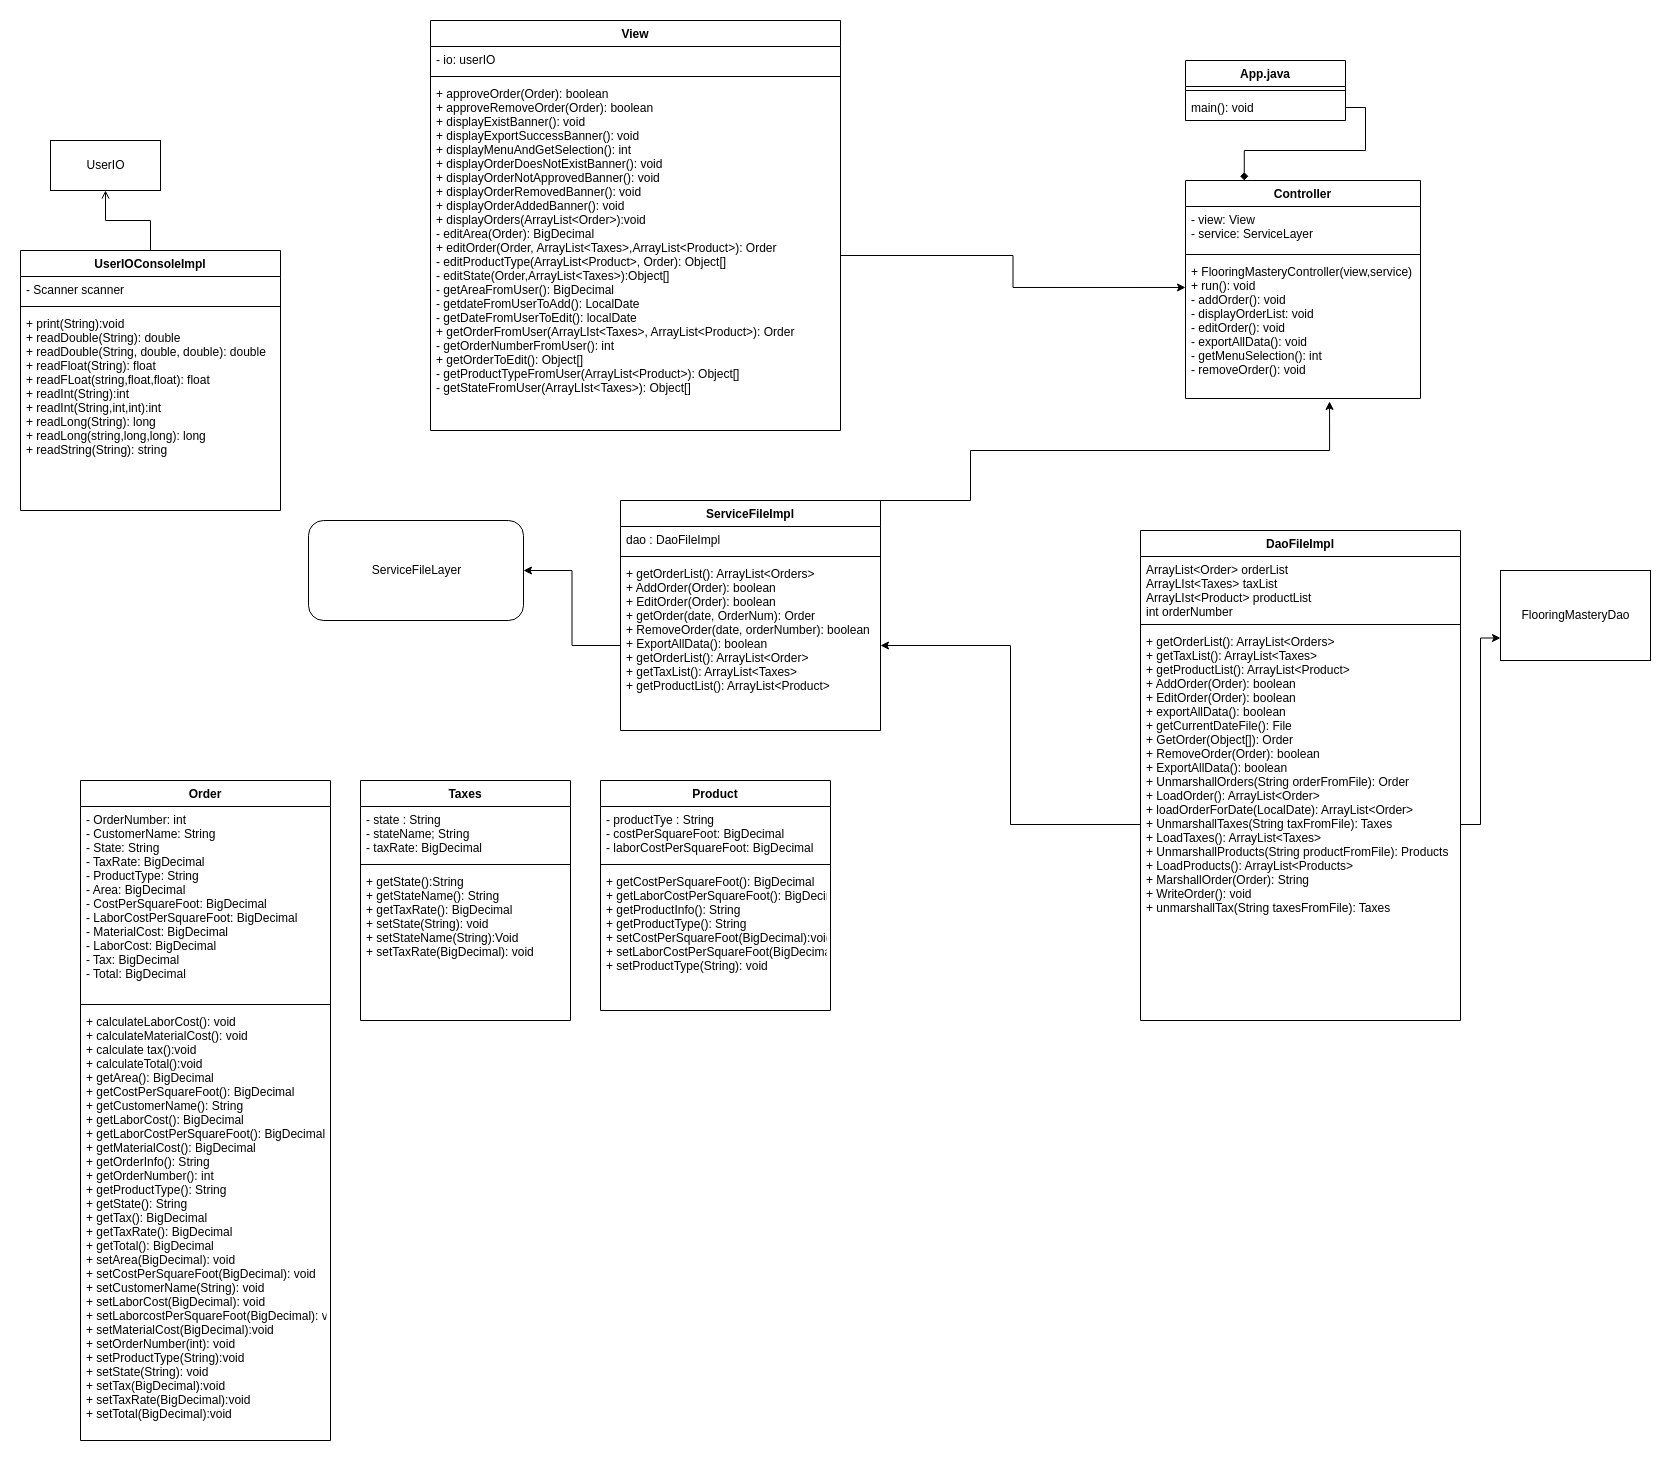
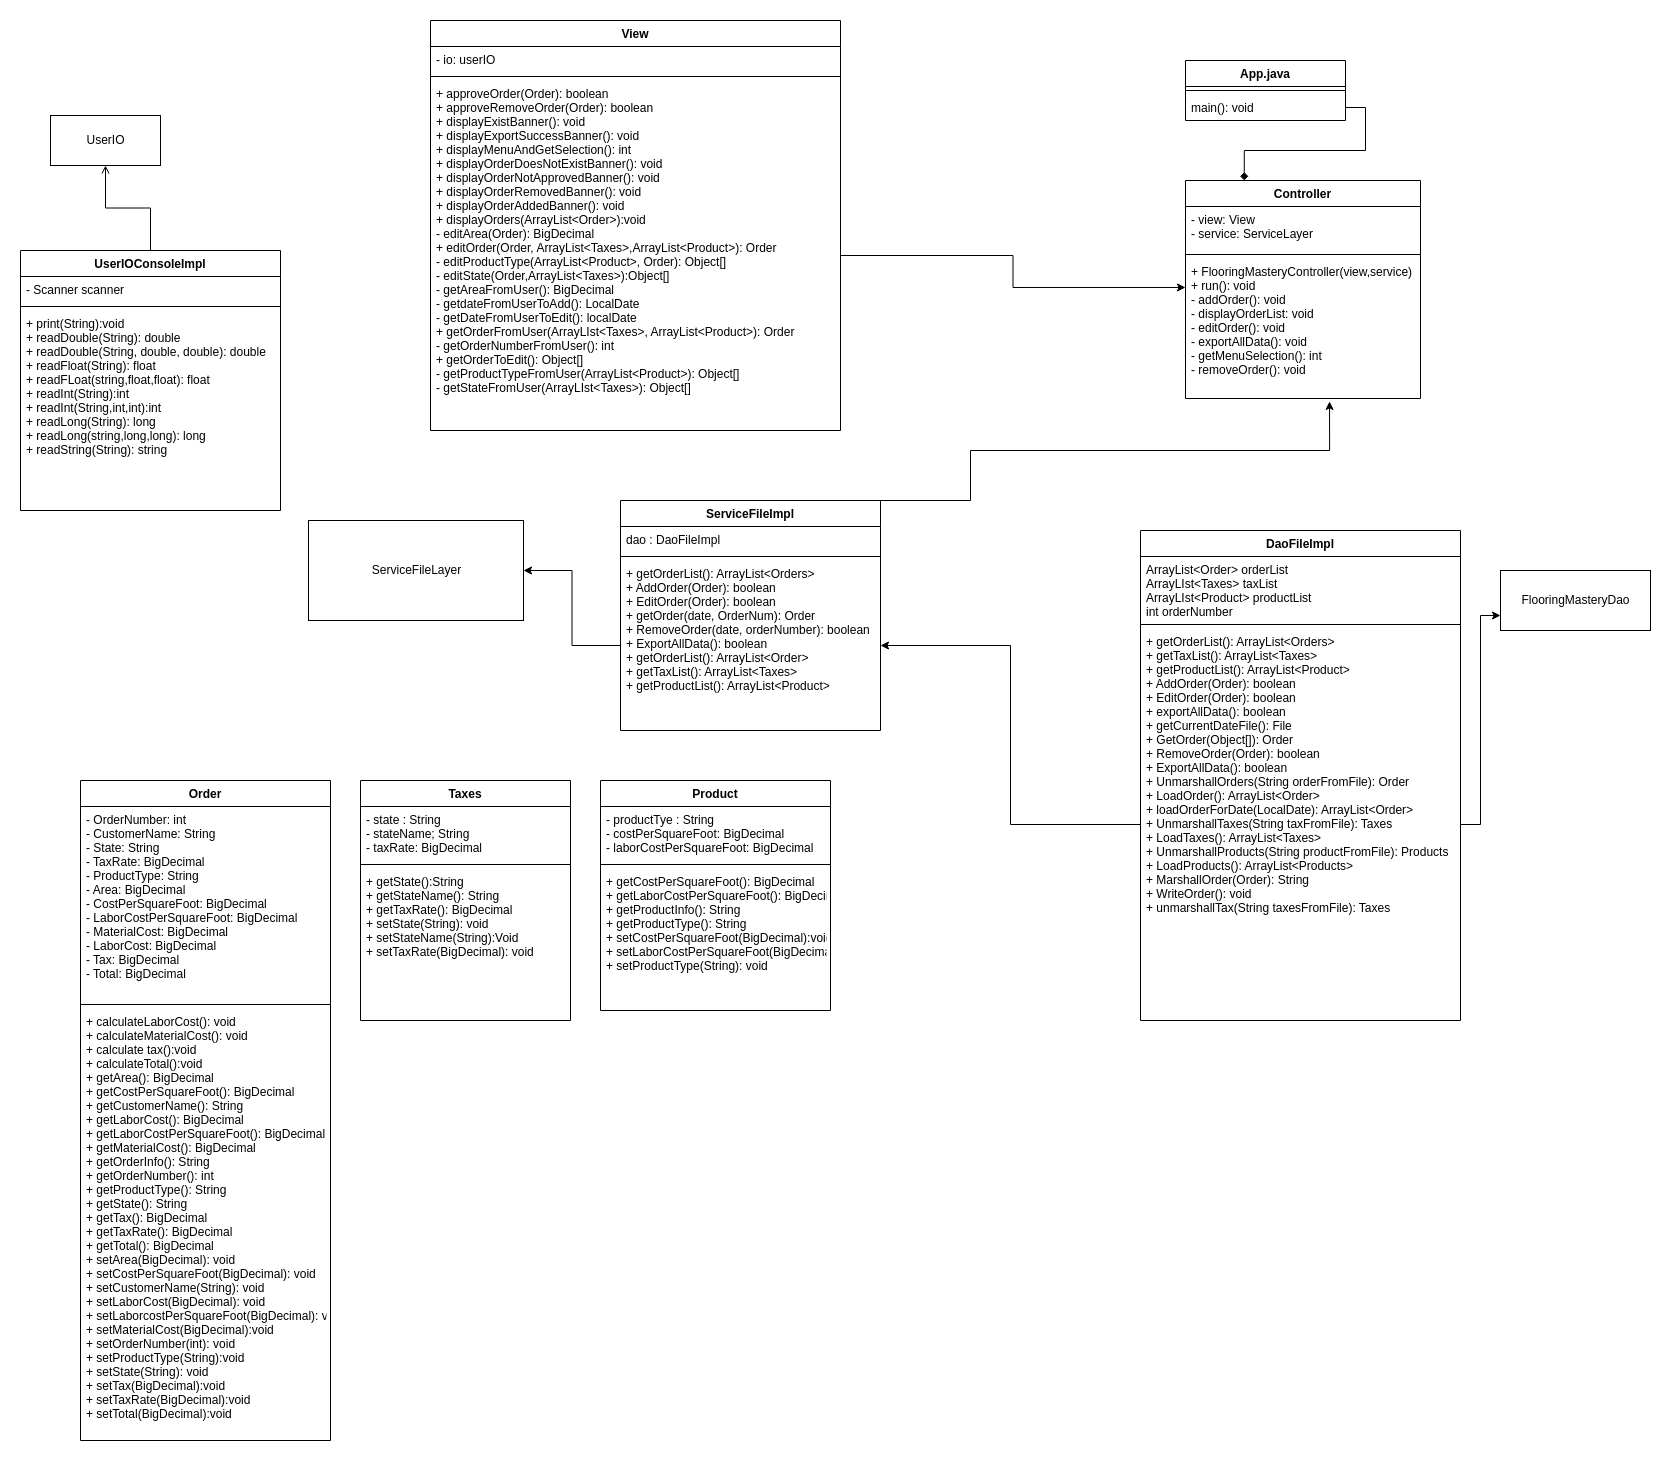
(106, 166) -> (106, 141)
(416, 571) -> (416, 571)
(1576, 616) -> (1576, 601)
